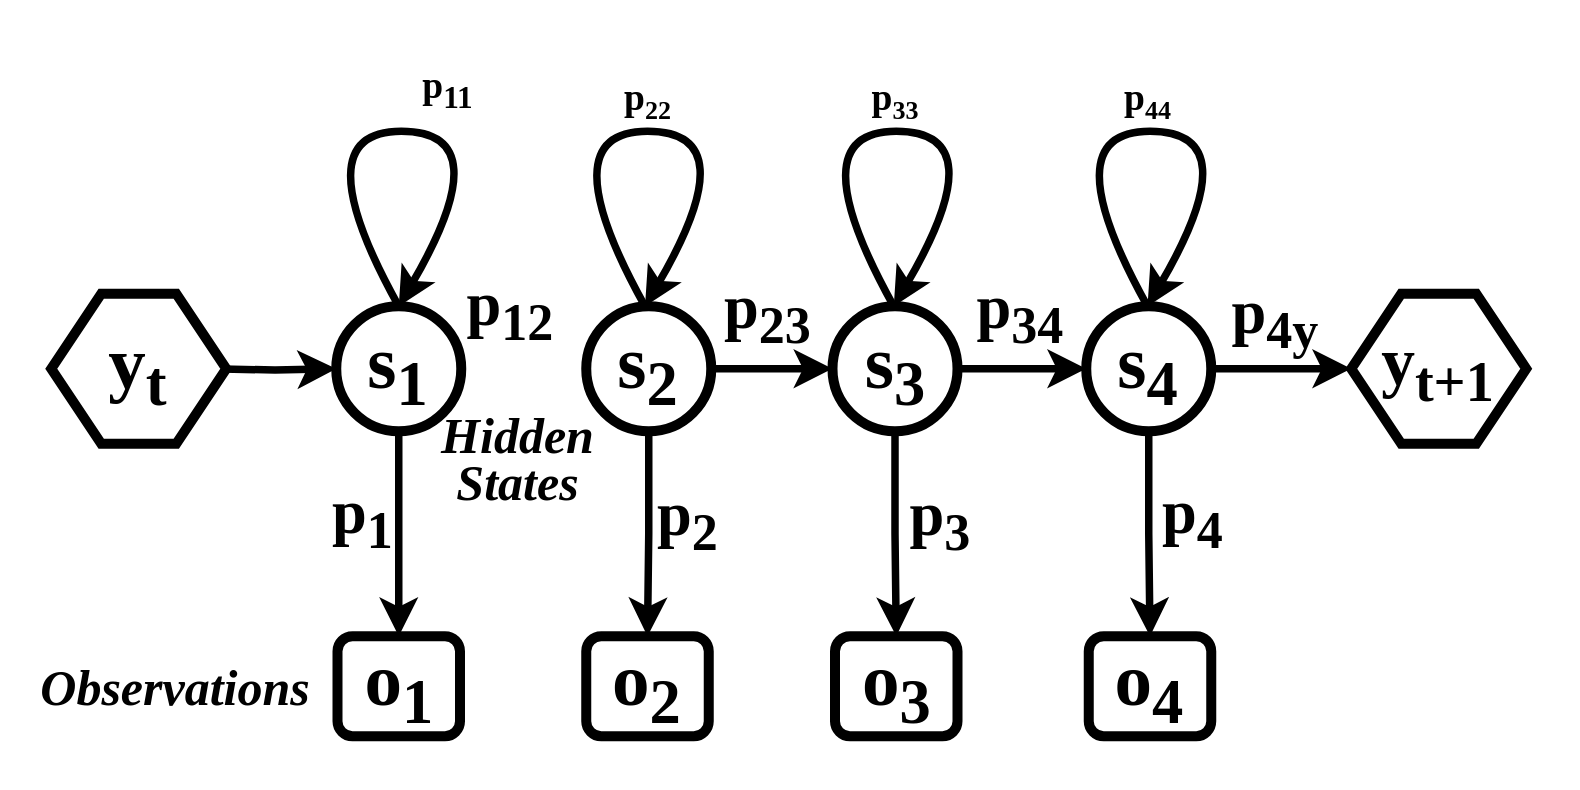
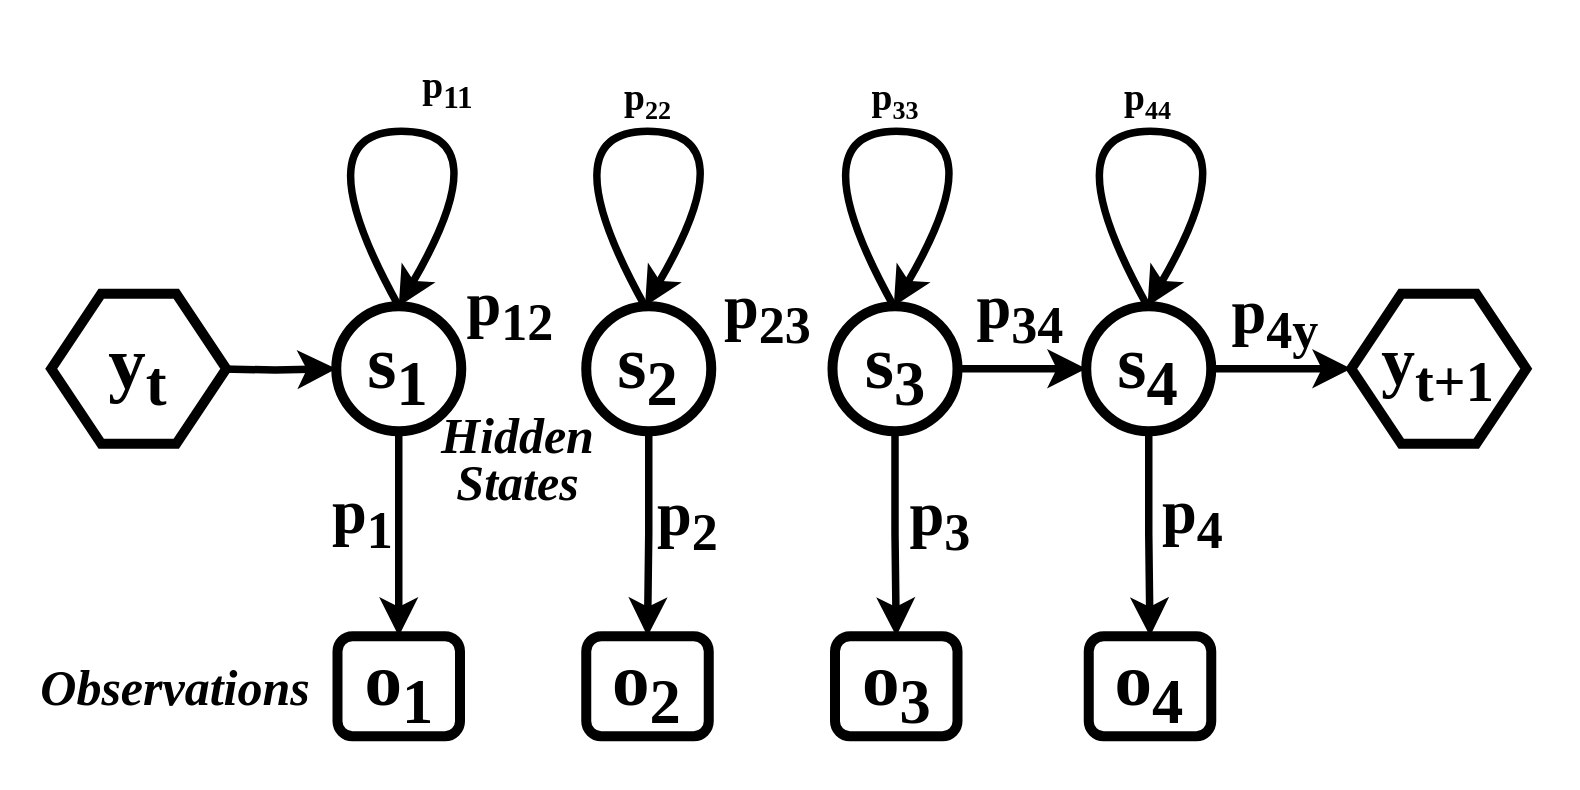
(761, 369) -> none
